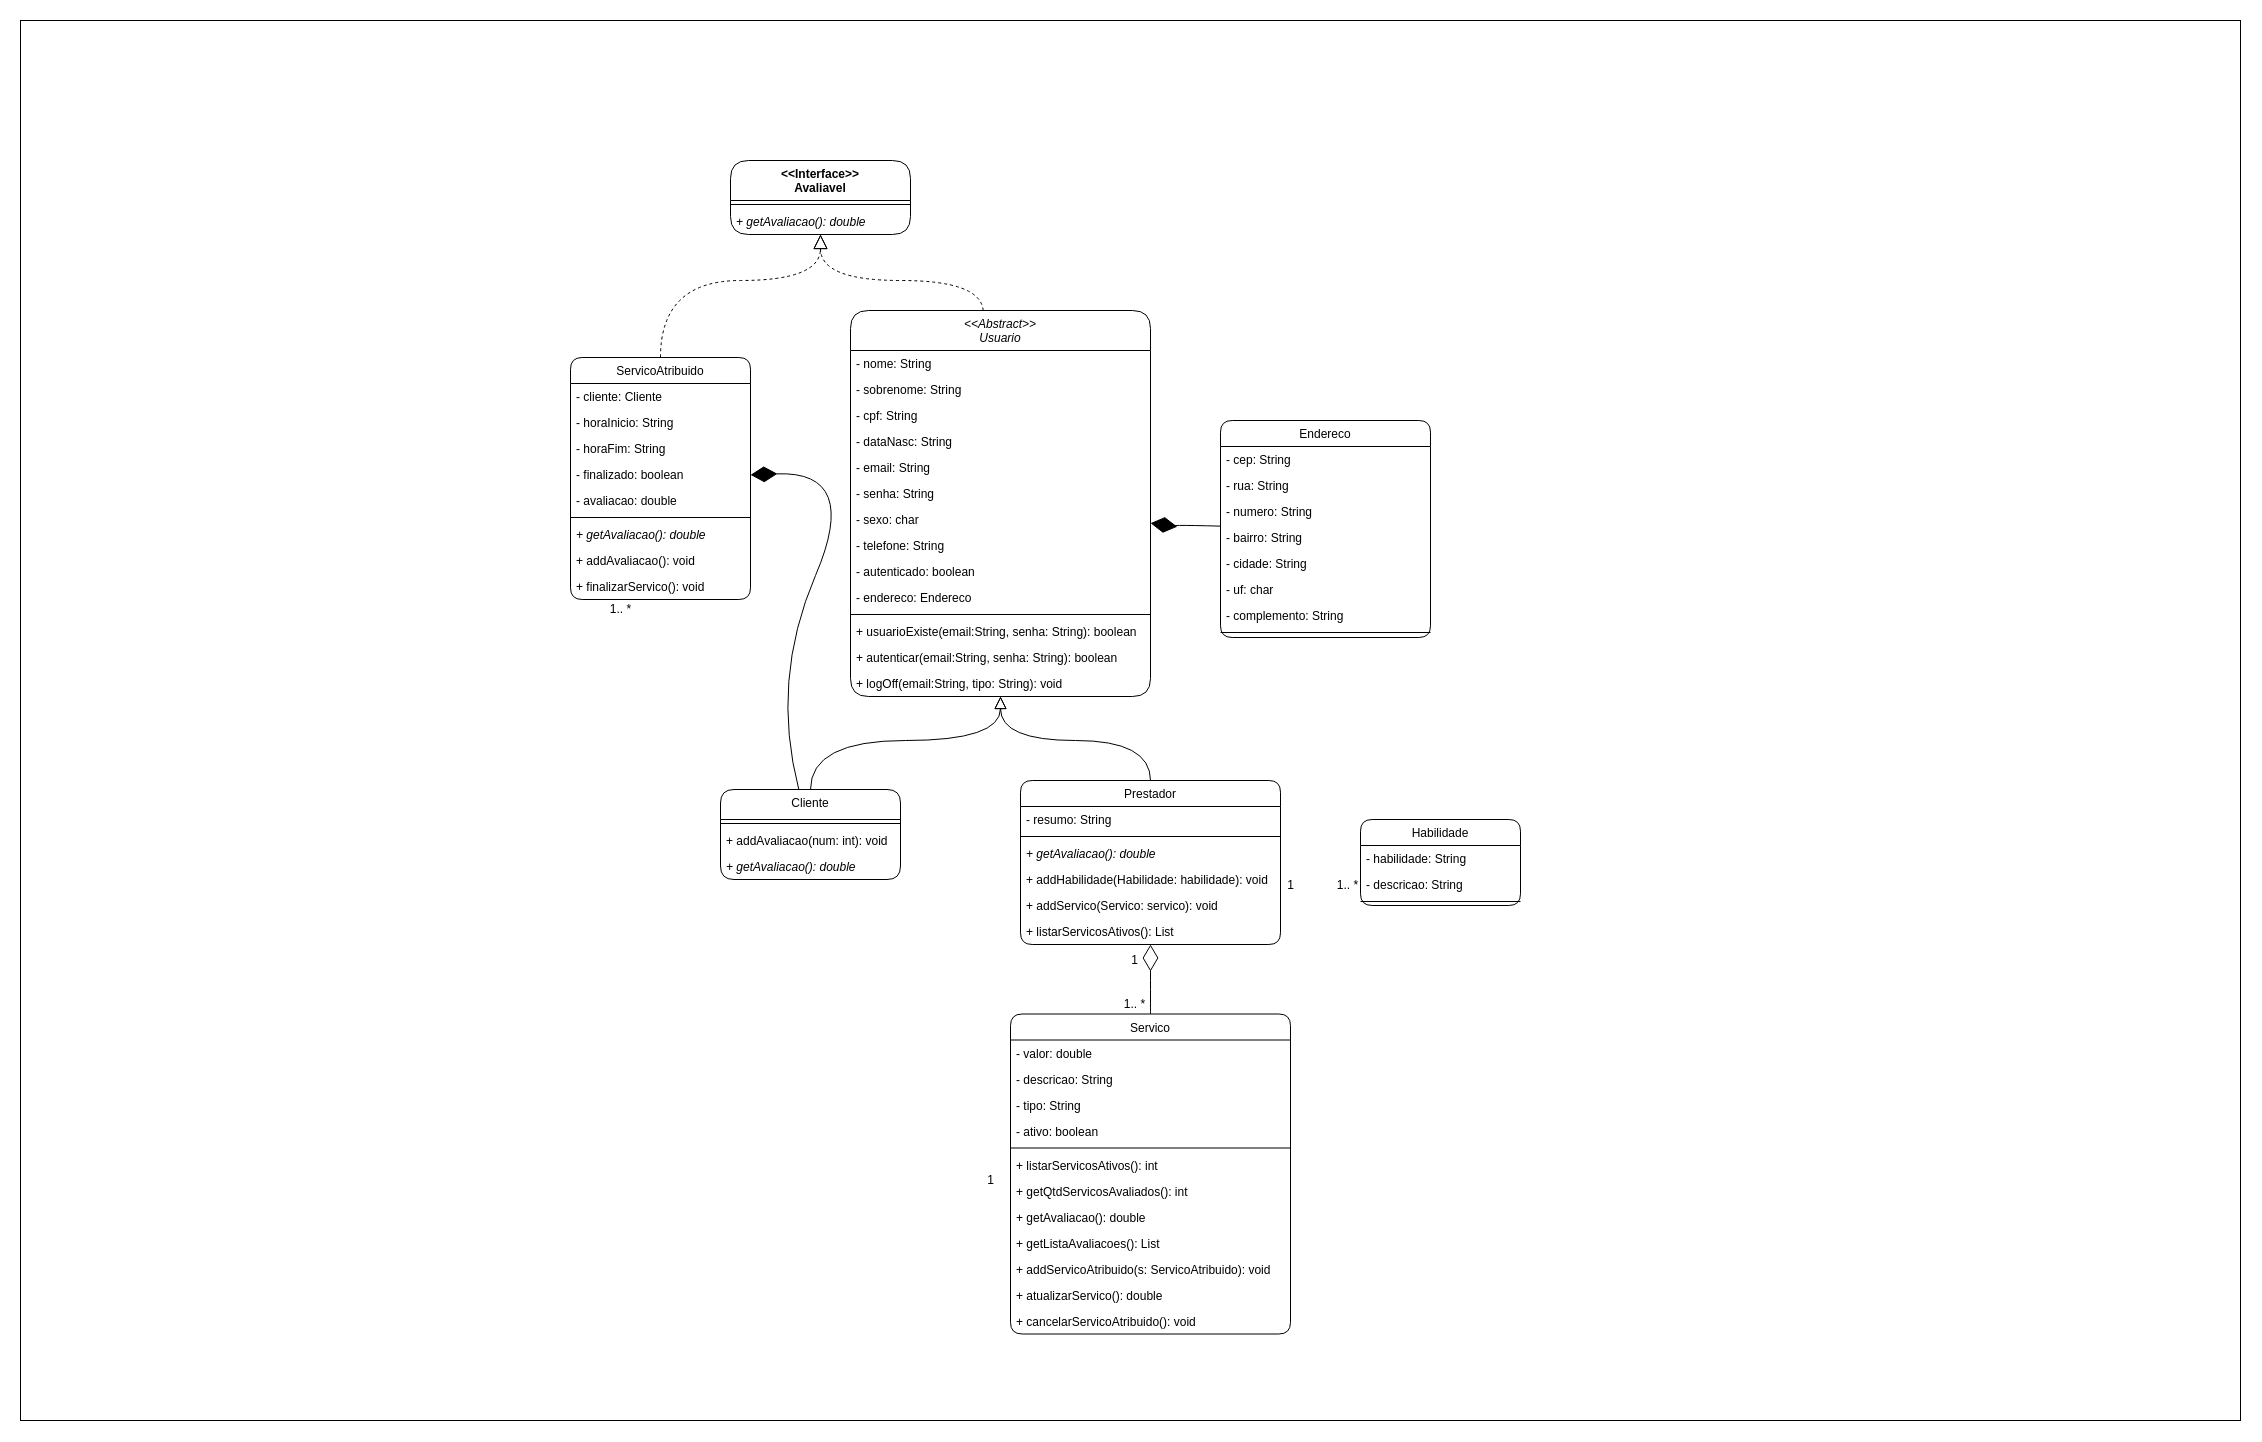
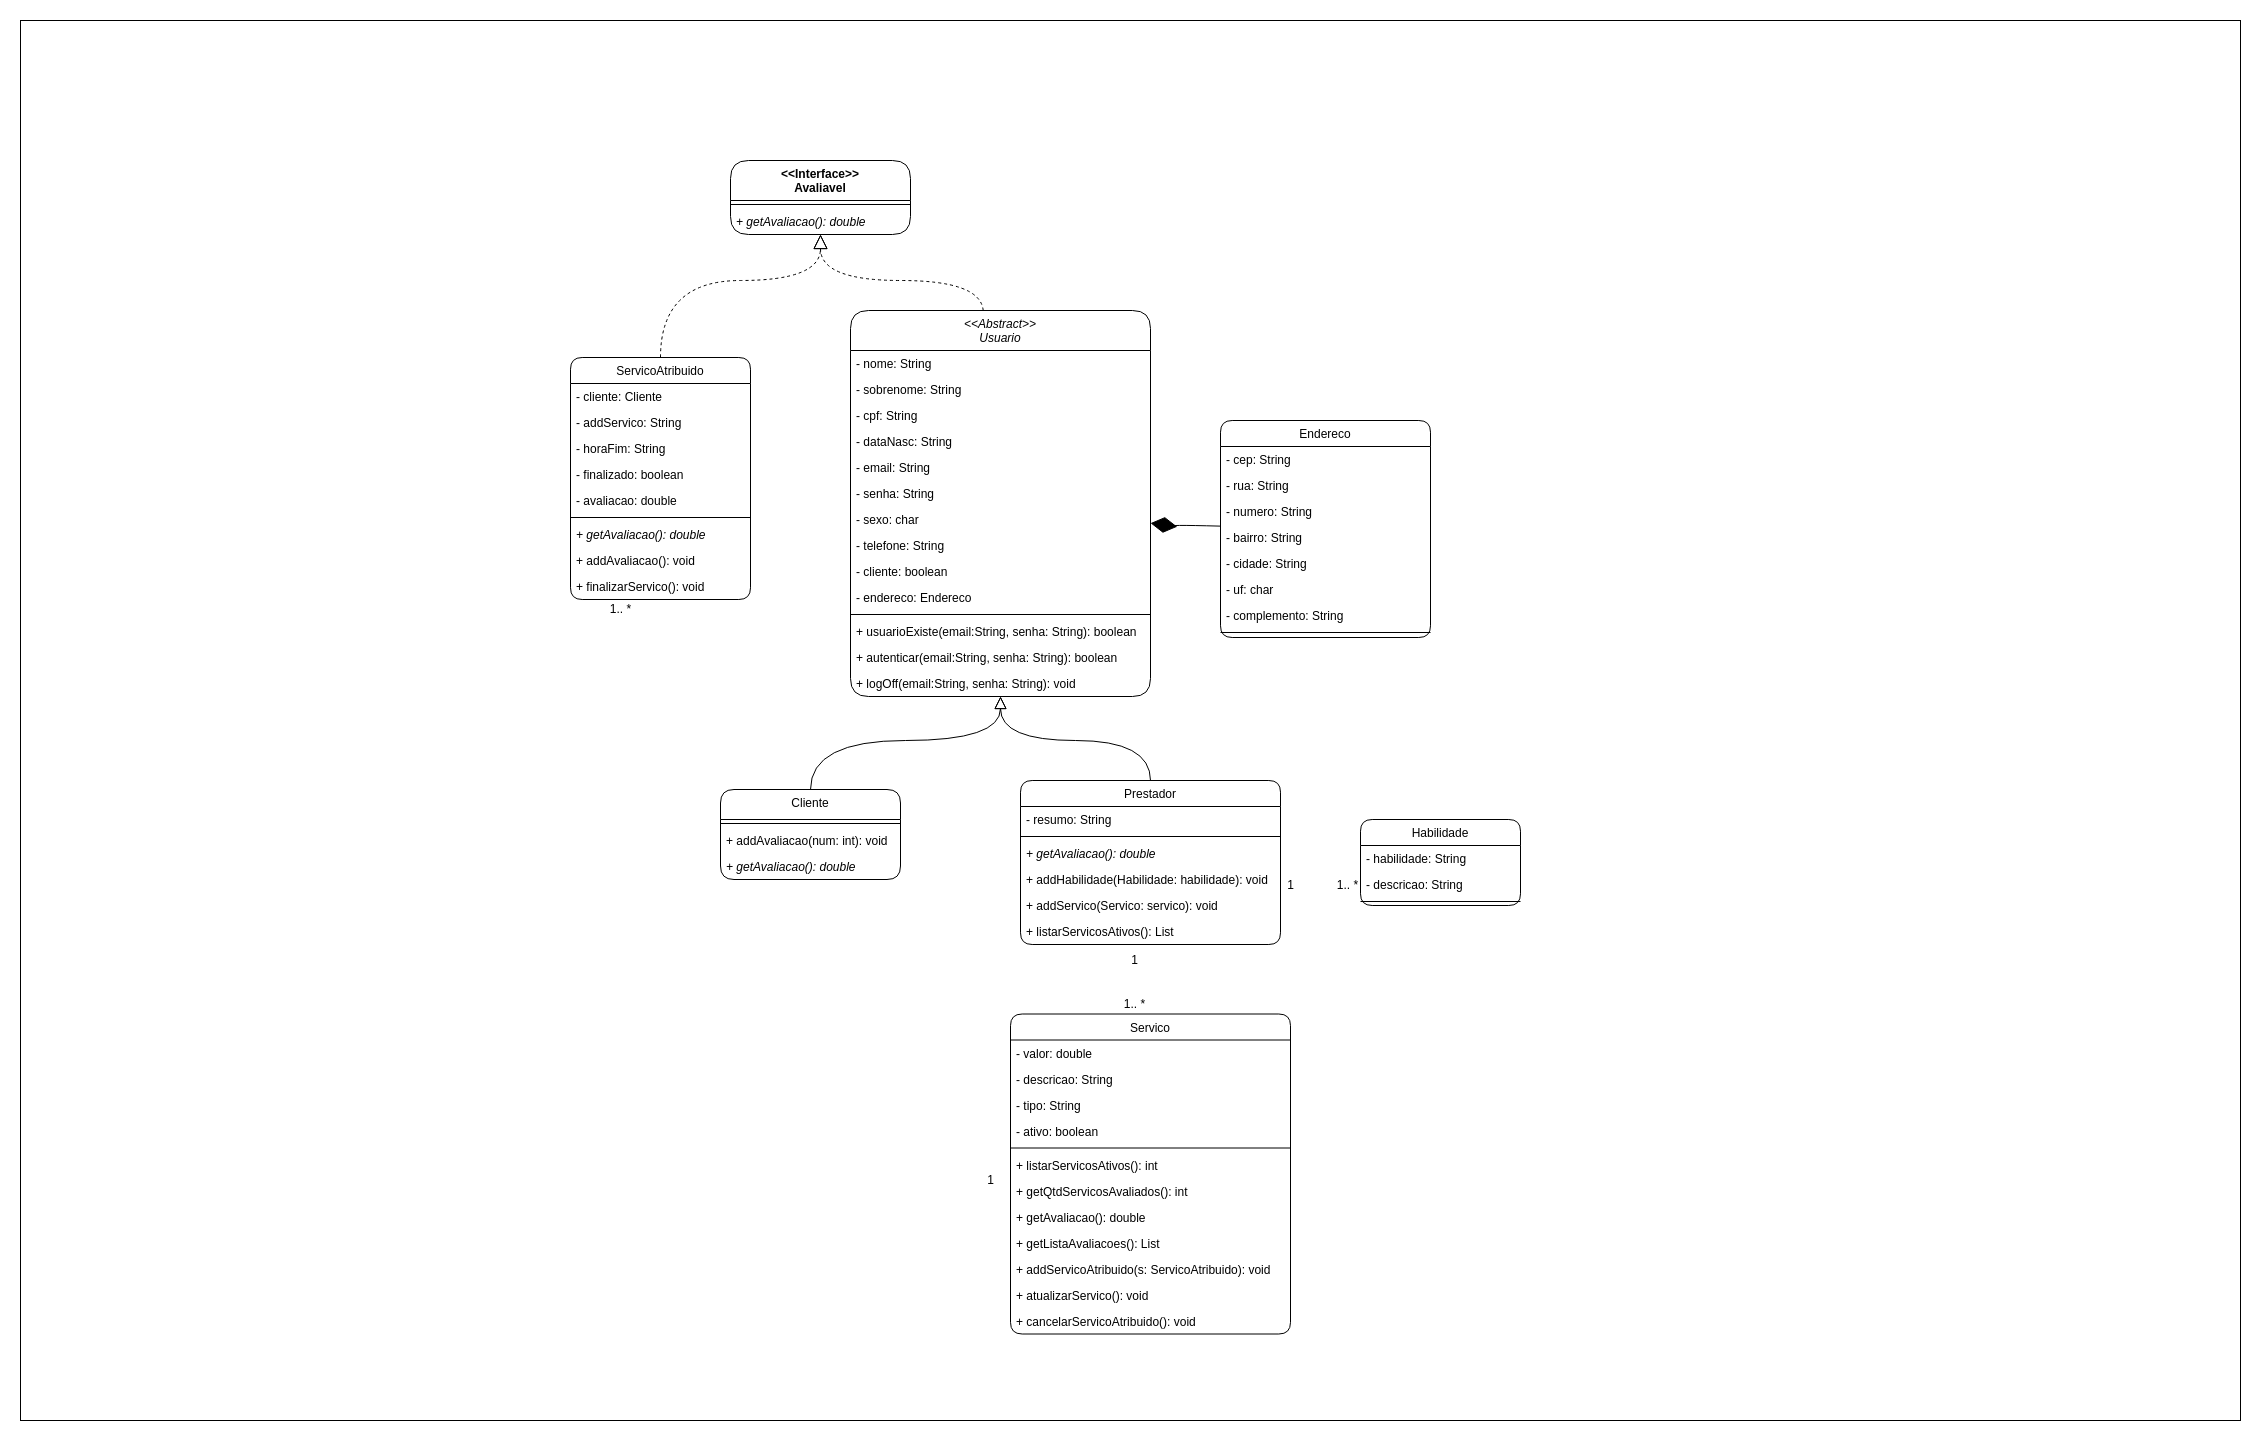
(634, 423) -> (635, 423)
(922, 572) -> (907, 572)
(802, 612) -> none
(974, 684) -> (979, 684)
(1151, 992) -> none
(1099, 1296) -> (1092, 1296)
